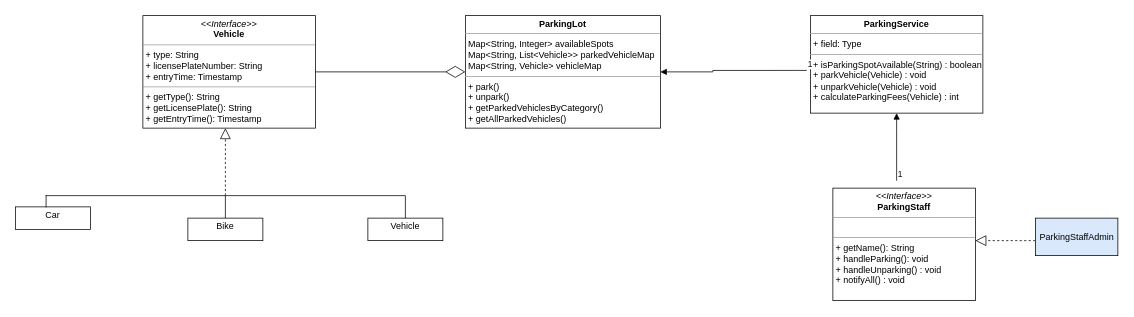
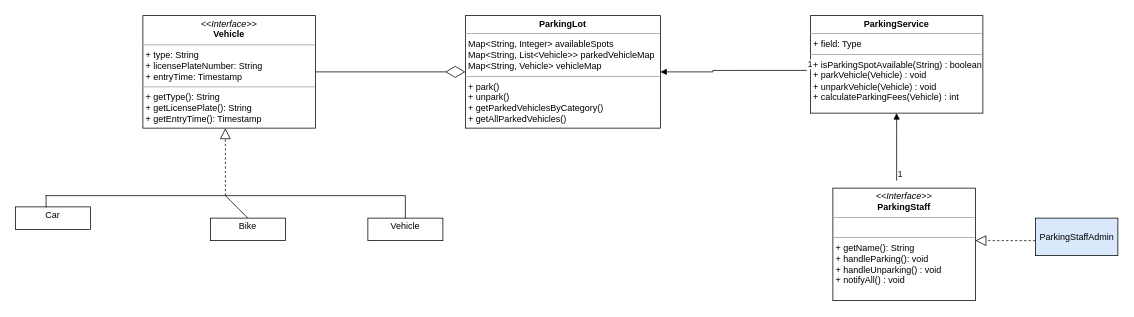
(225, 229) -> (248, 229)
